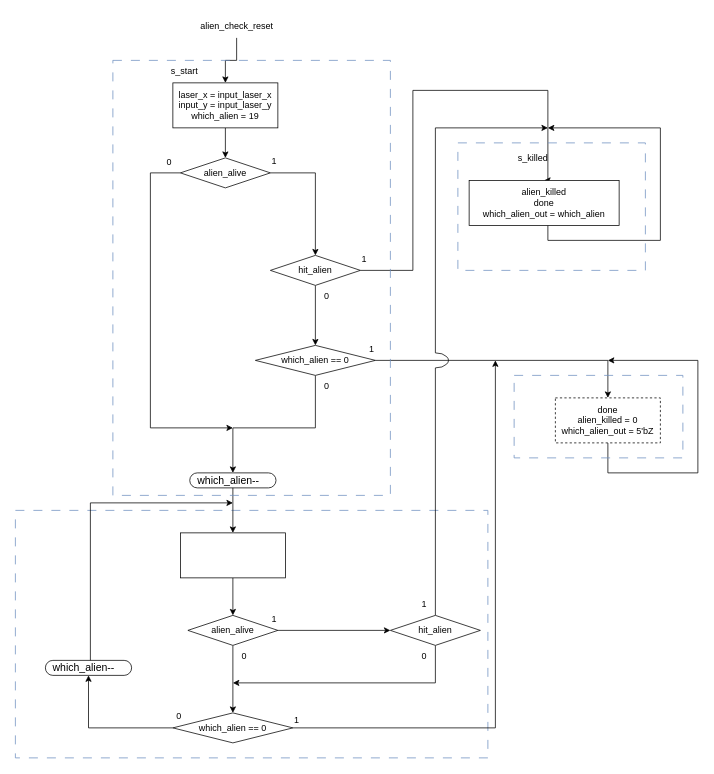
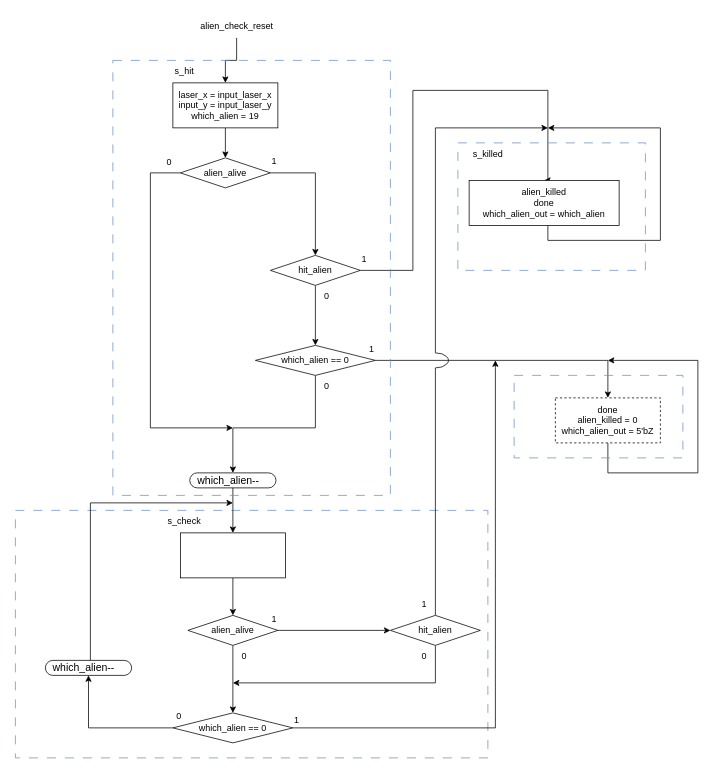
(185, 72) -> (185, 72)
(533, 158) -> (488, 154)
none -> (184, 522)
